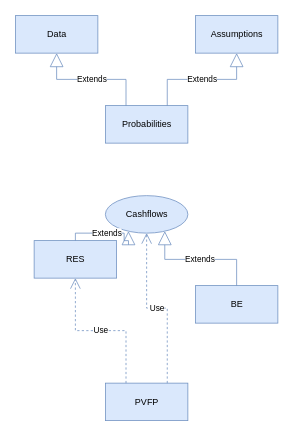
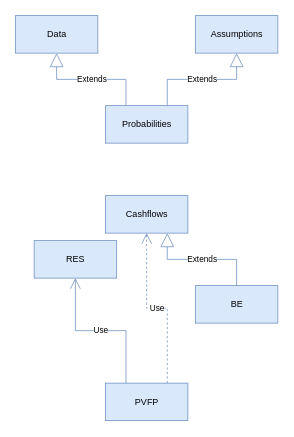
(147, 214) -> (147, 214)
(112, 233) -> none
(126, 346) -> (126, 346)
